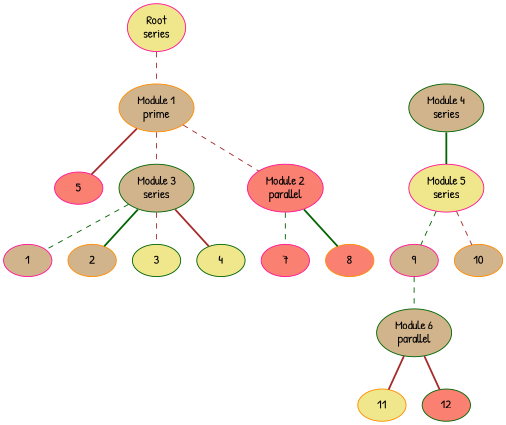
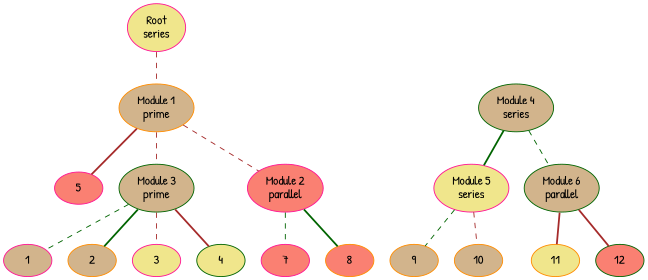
(157, 188) -> (157, 188)
(157, 260) -> (157, 260)
(414, 260) -> (414, 260)
(414, 293) -> (539, 148)
